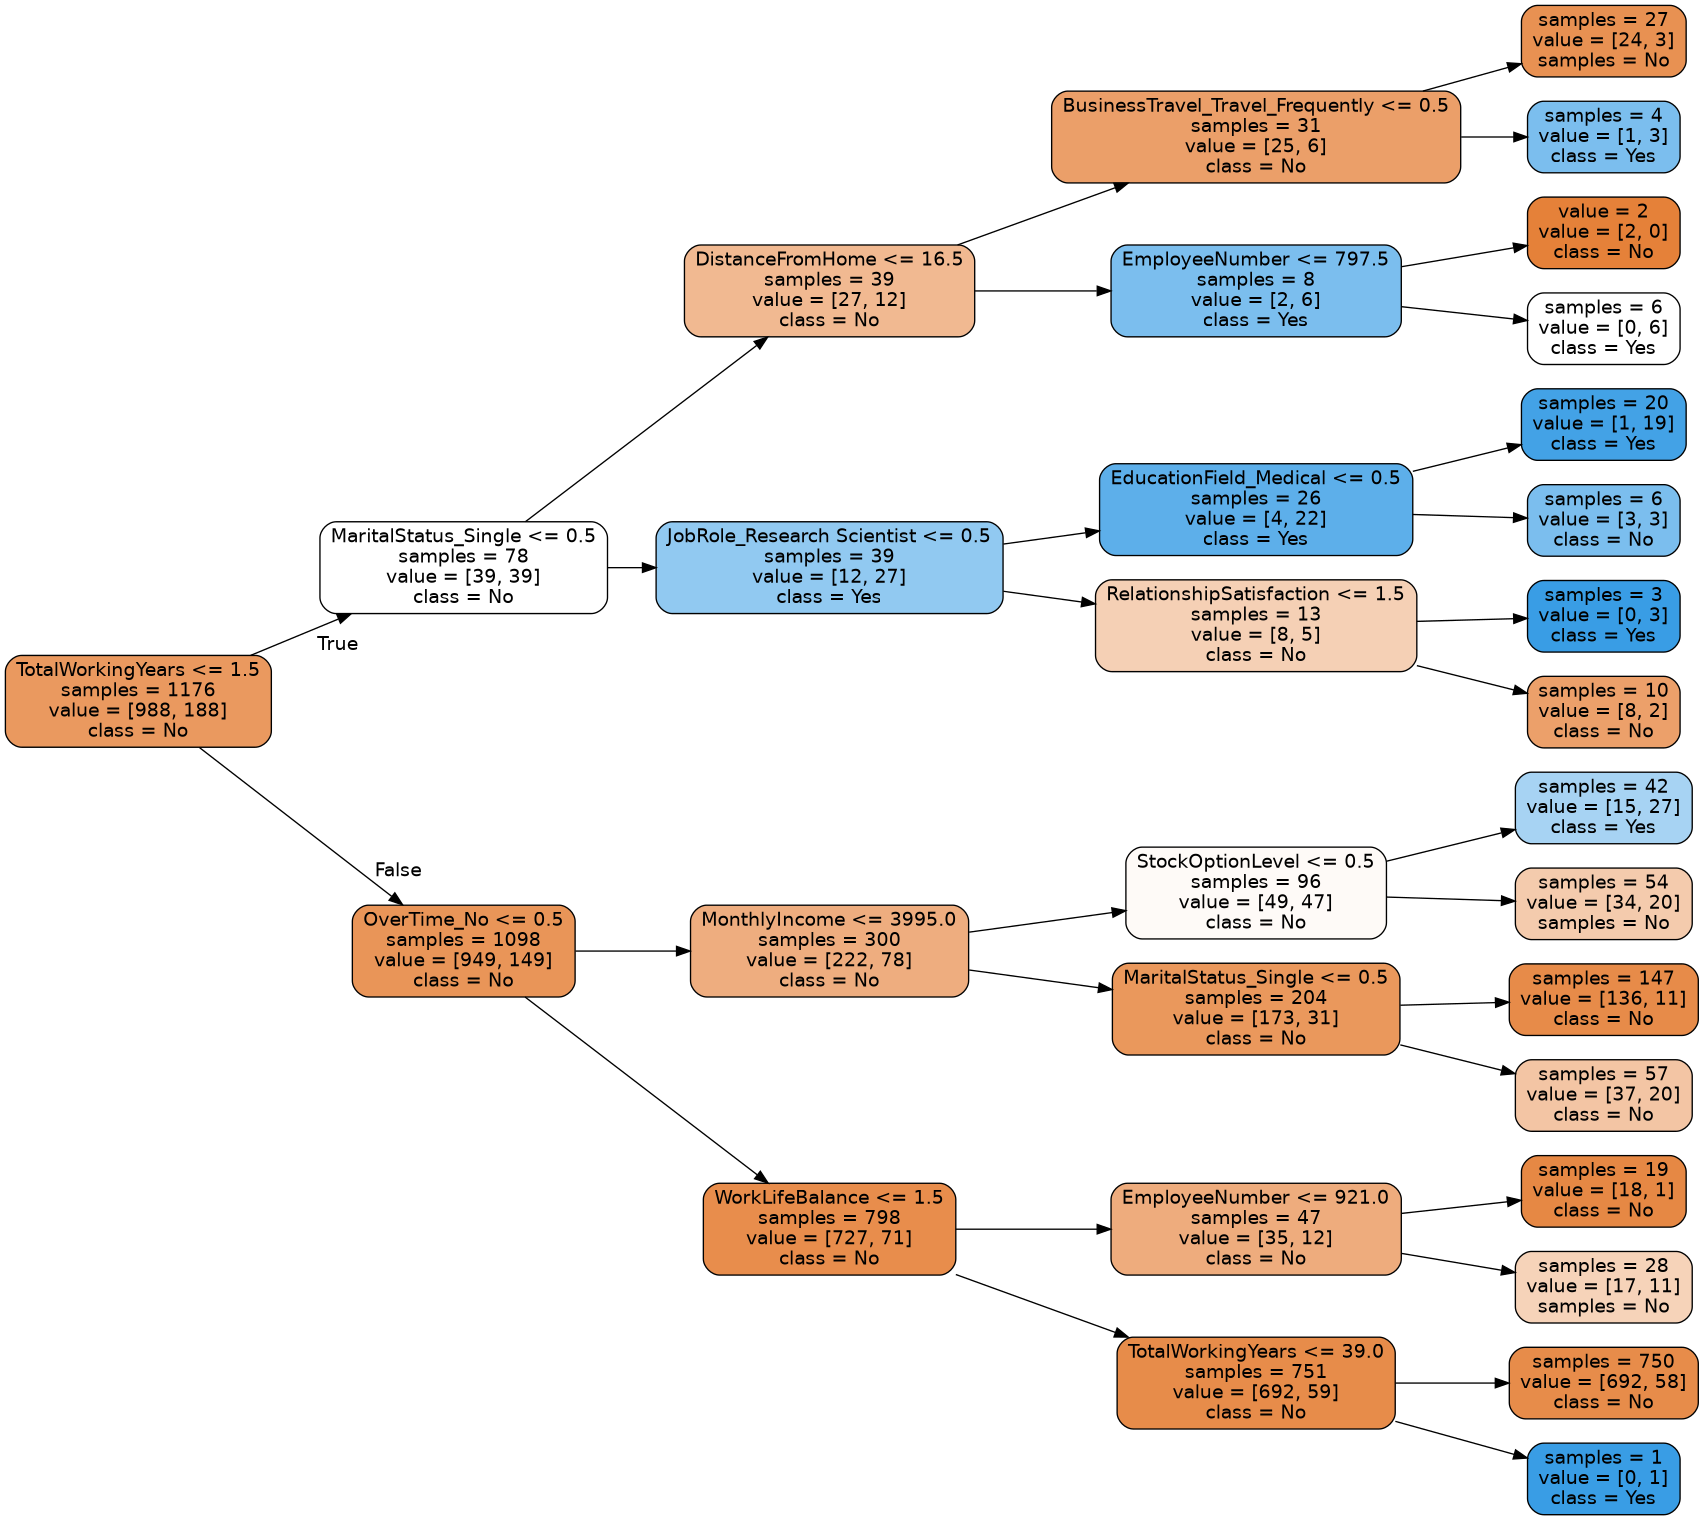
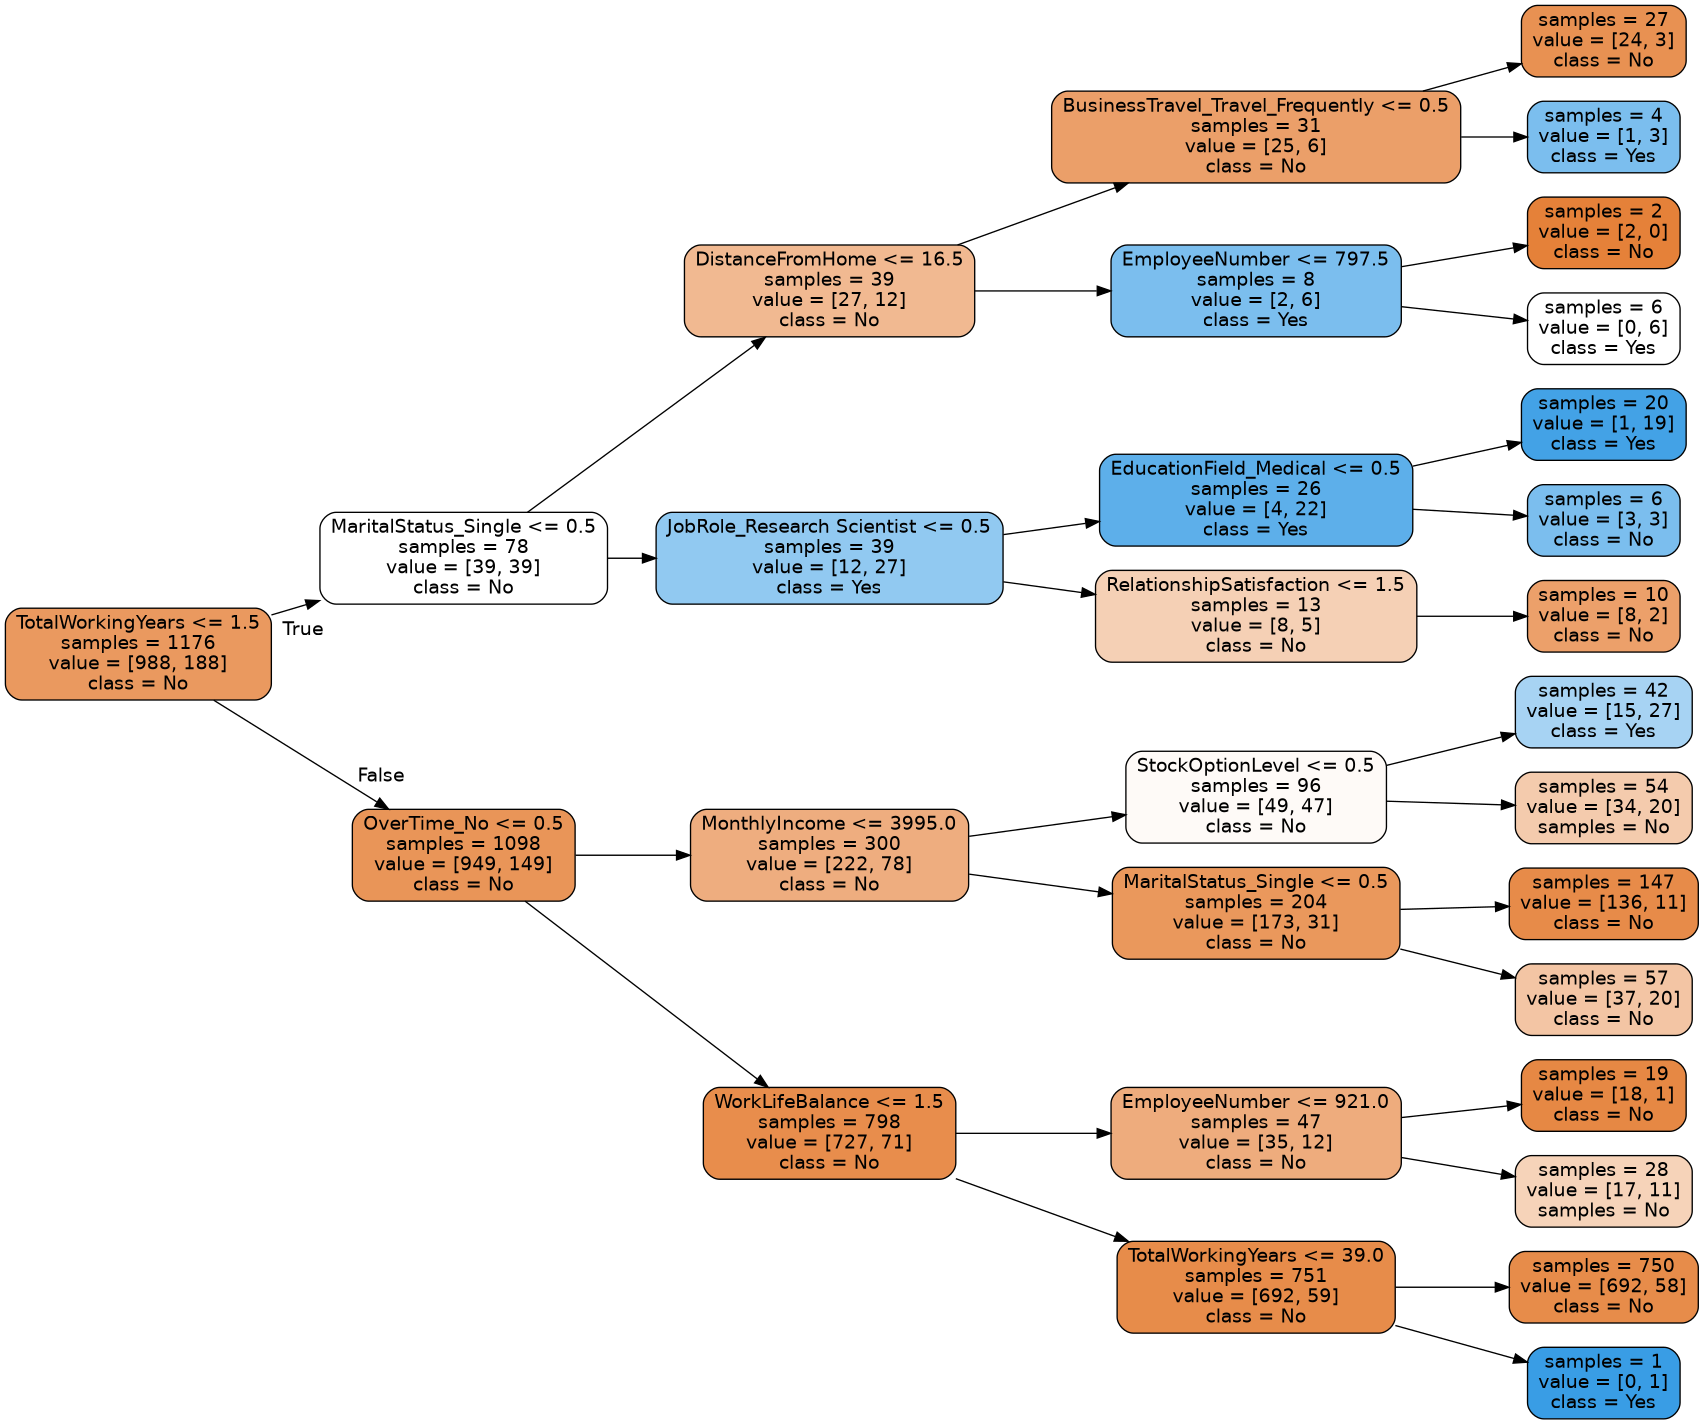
(1604, 41) -> (1604, 41)
(1604, 233) -> (1604, 233)
(1604, 616) -> none
